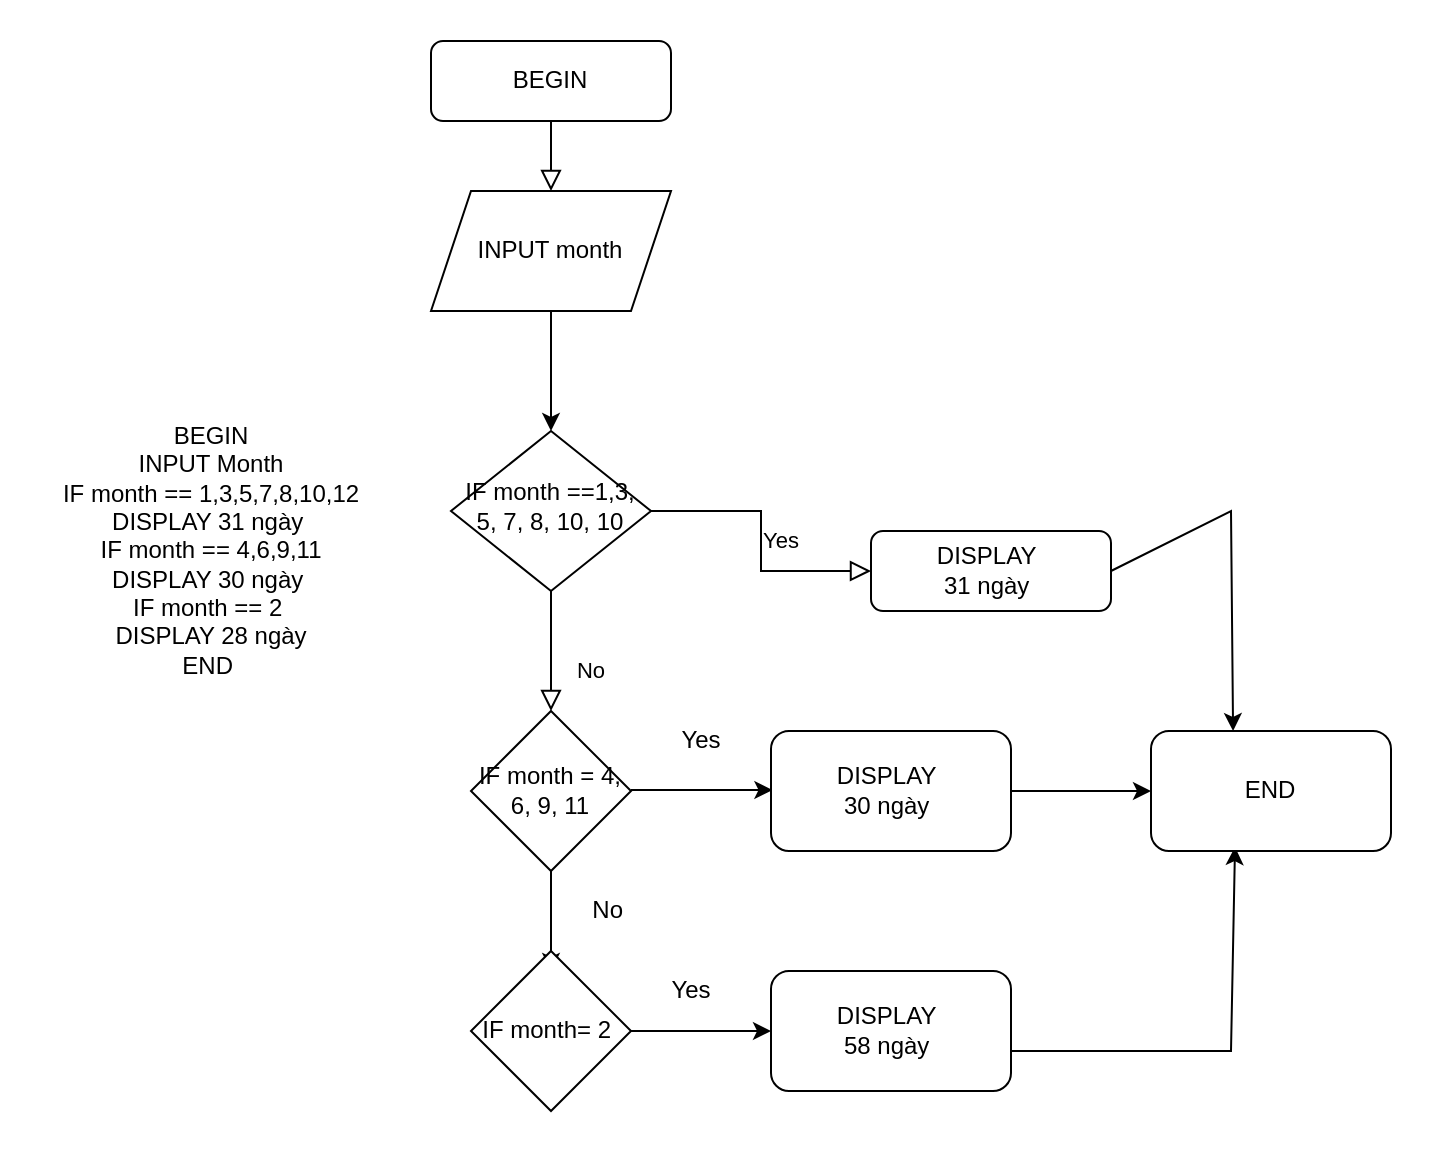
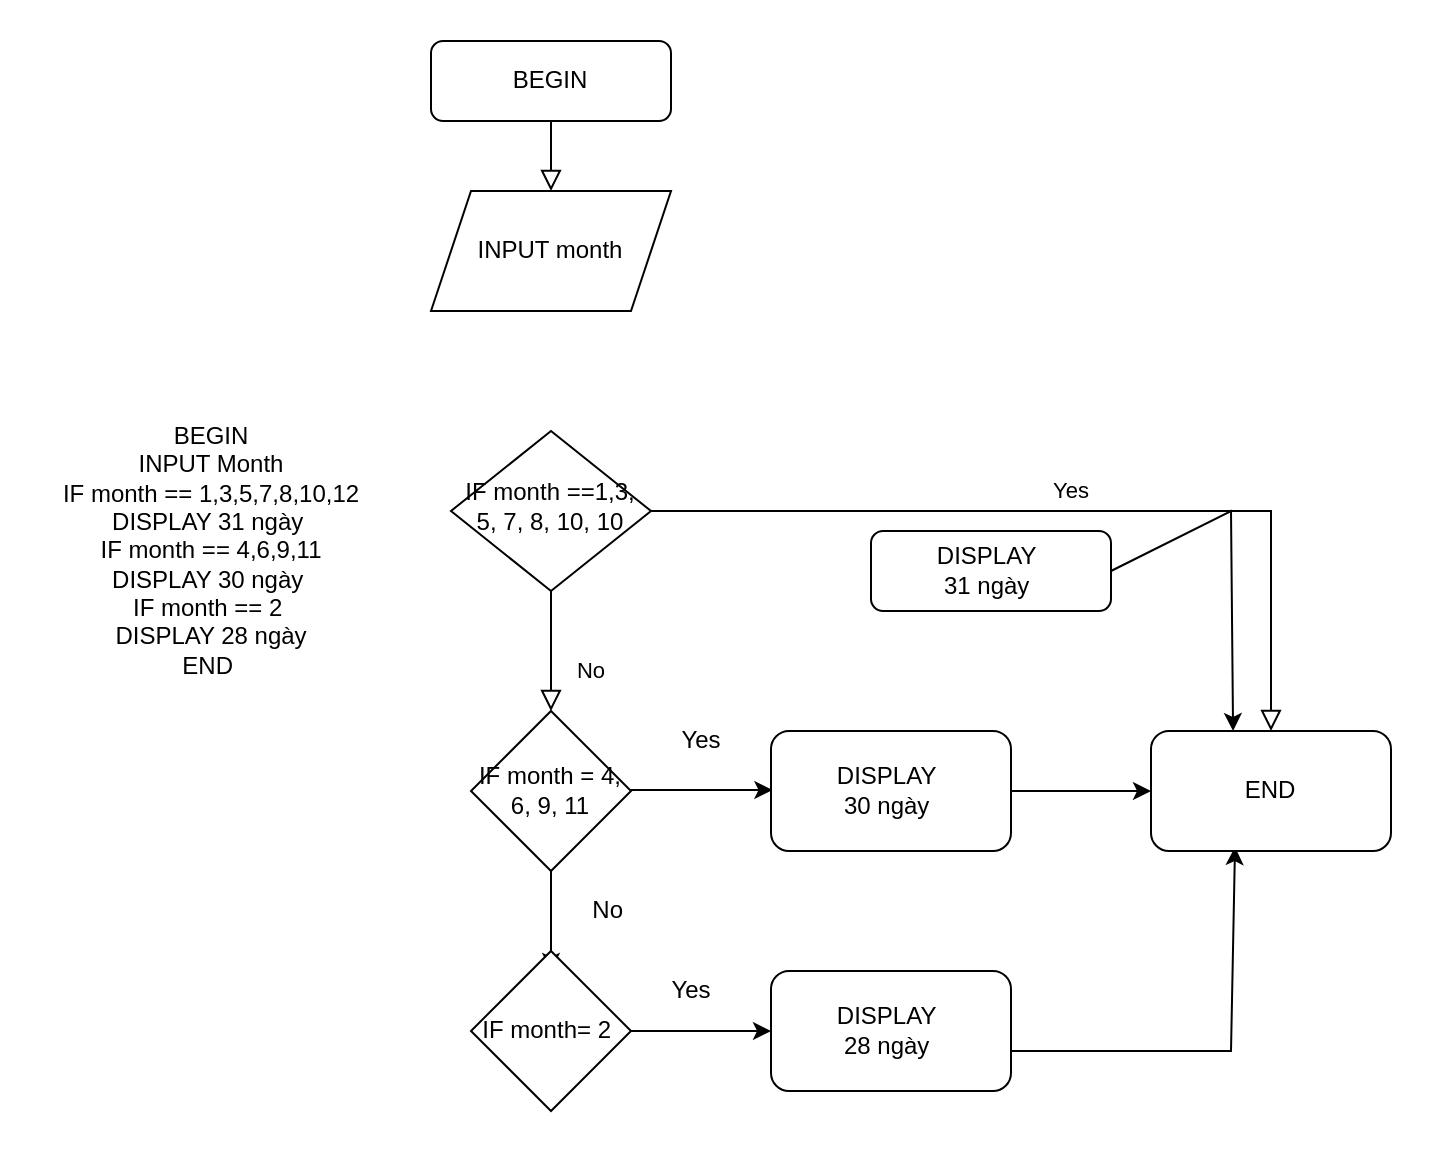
(551, 364) -> none
(774, 571) -> (991, 511)
(891, 1031) -> (891, 1031)
